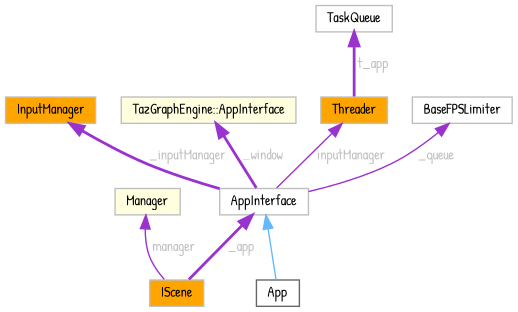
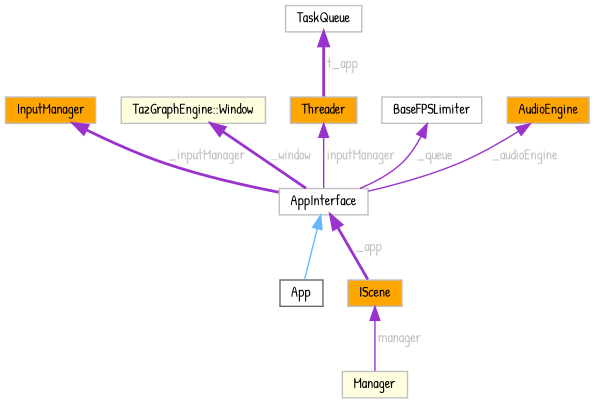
(209, 110) -> (193, 110)
none -> (548, 110)
(149, 256) -> (375, 346)
